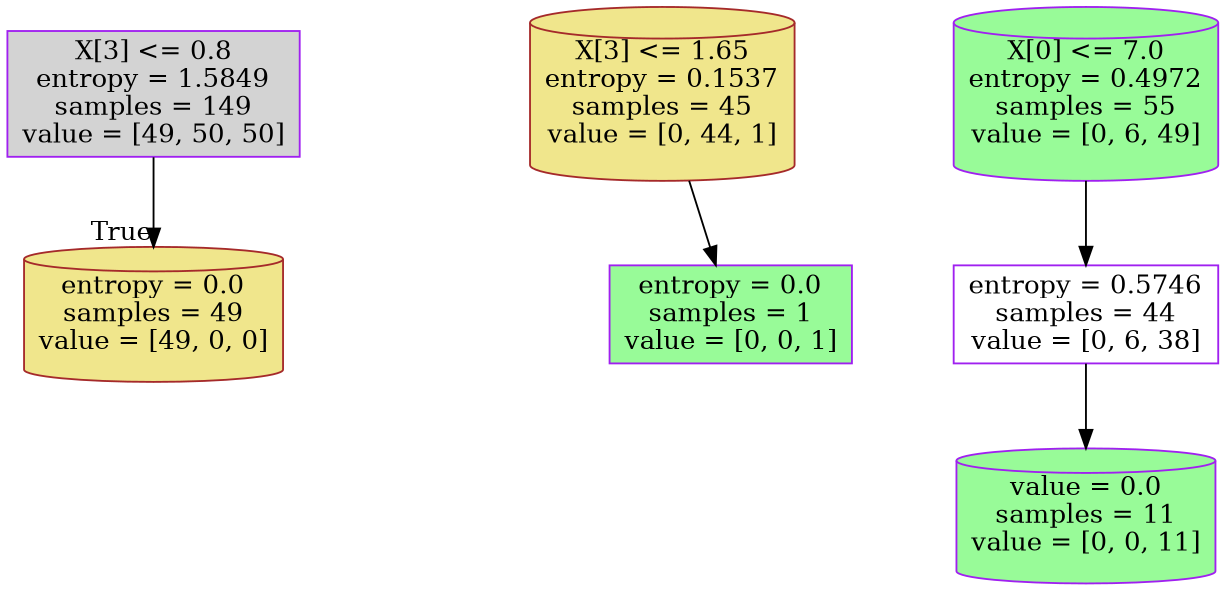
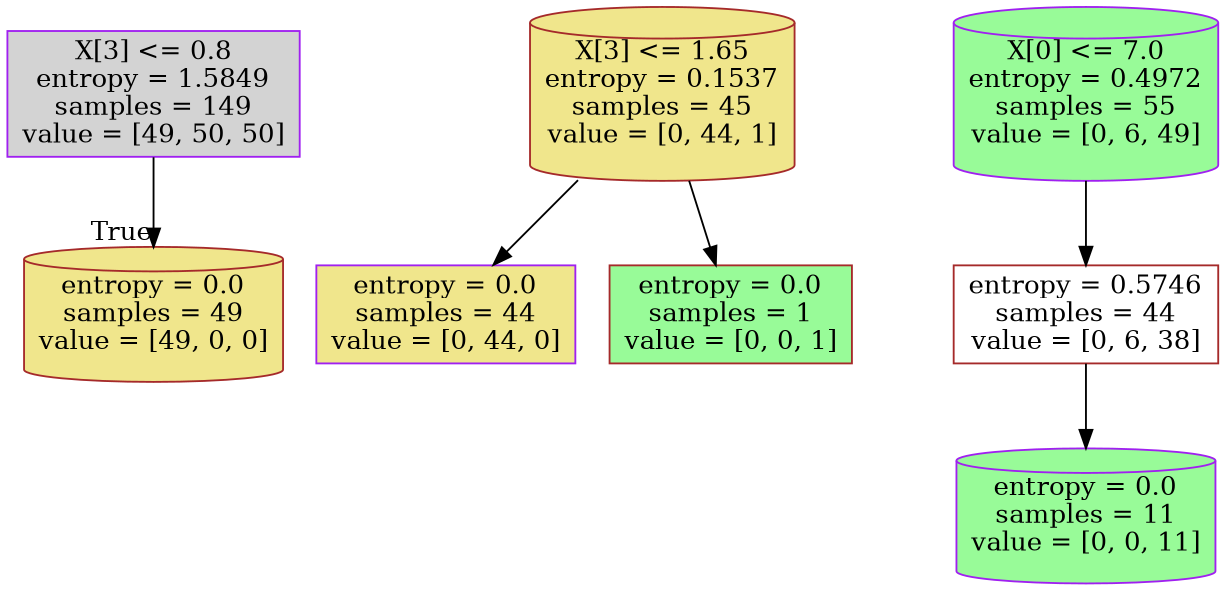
none -> (446, 314)
(731, 314) -> (731, 314)
(1086, 314) -> (1086, 314)
(1086, 516) -> (1086, 516)
